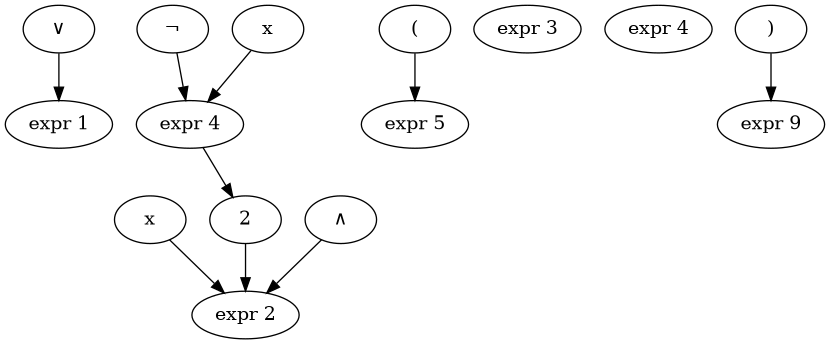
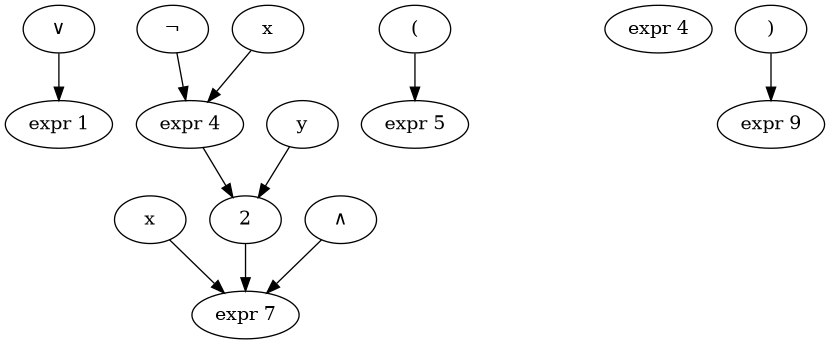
(527, 29) -> none
none -> (302, 124)
(246, 315) -> (246, 315)
